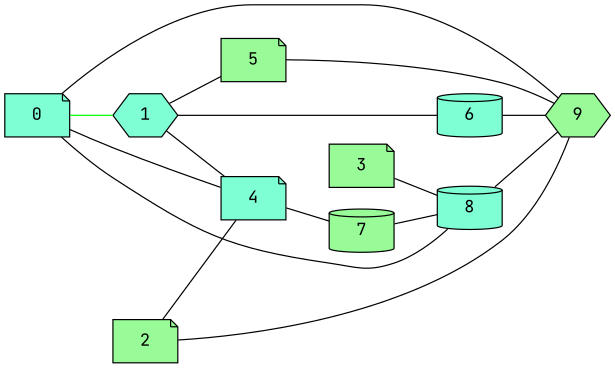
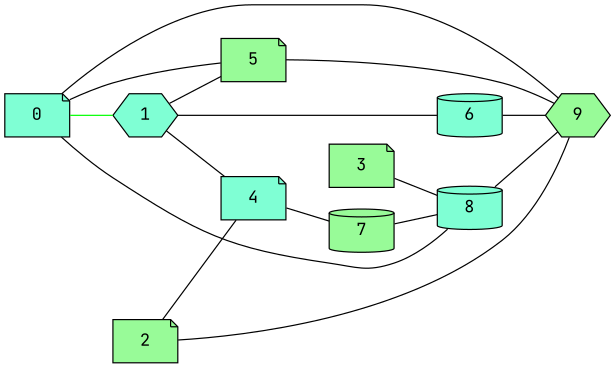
(145, 160) -> (144, 75)
